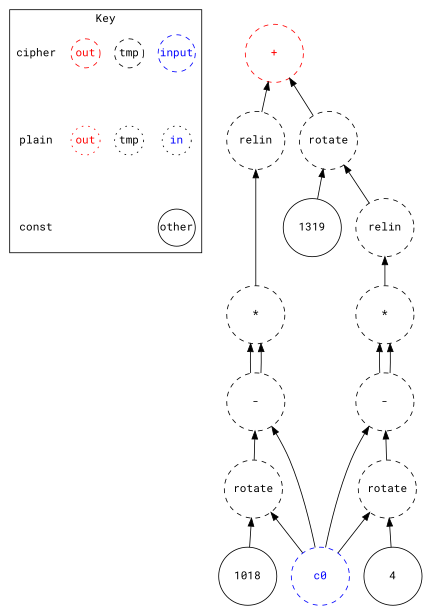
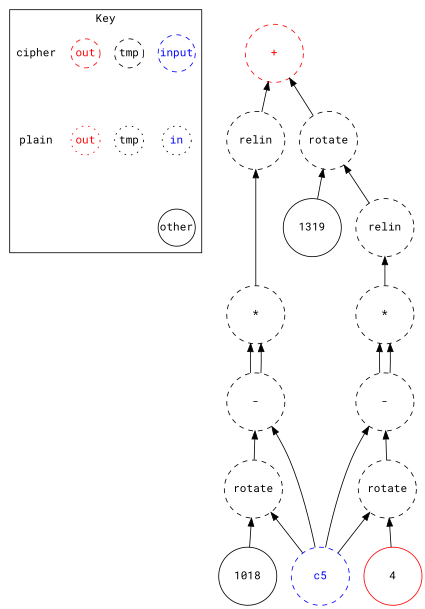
(36, 228) -> none
(320, 576) -> (320, 576)
(393, 576) -> (393, 576)
